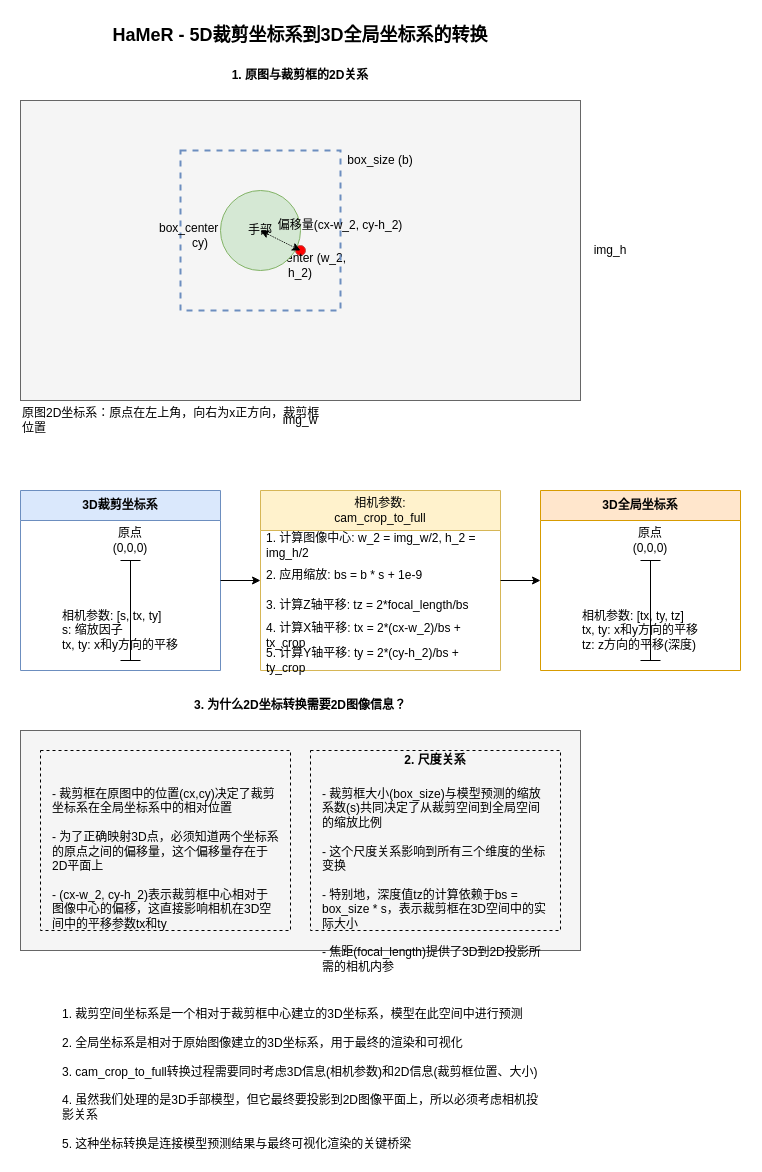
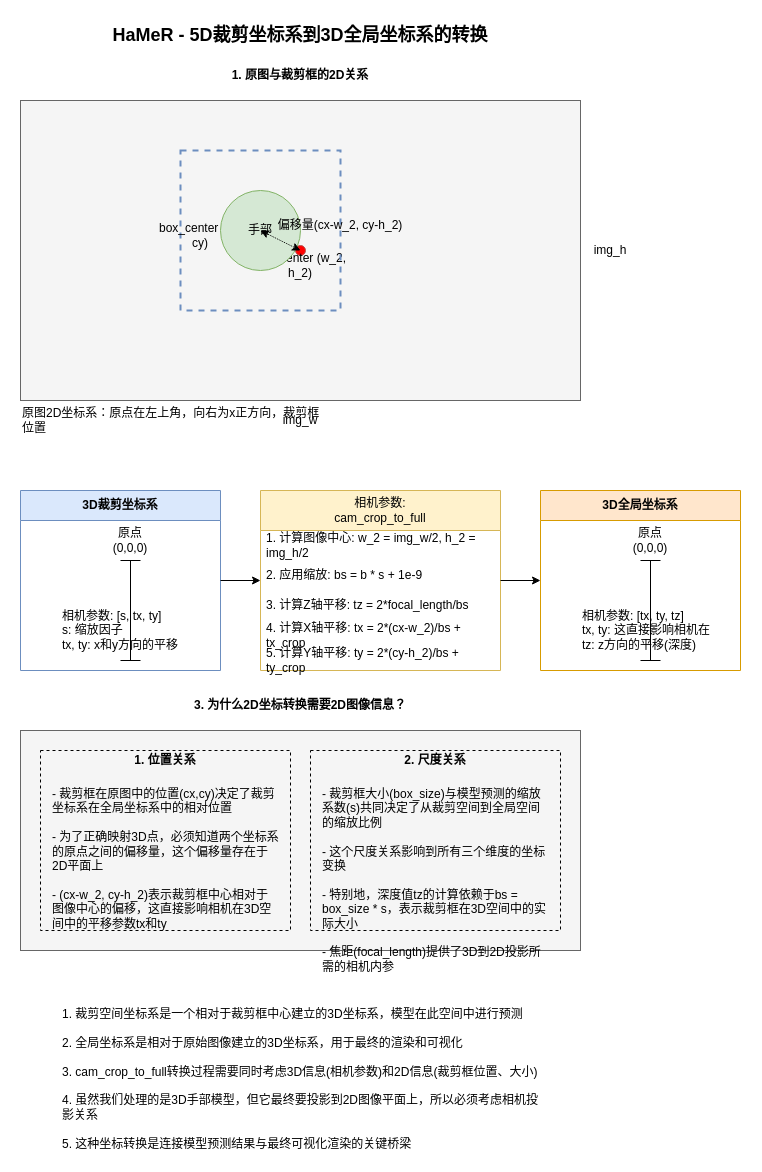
(381, 161) -> none
(646, 631) -> (651, 631)
none -> (166, 761)
